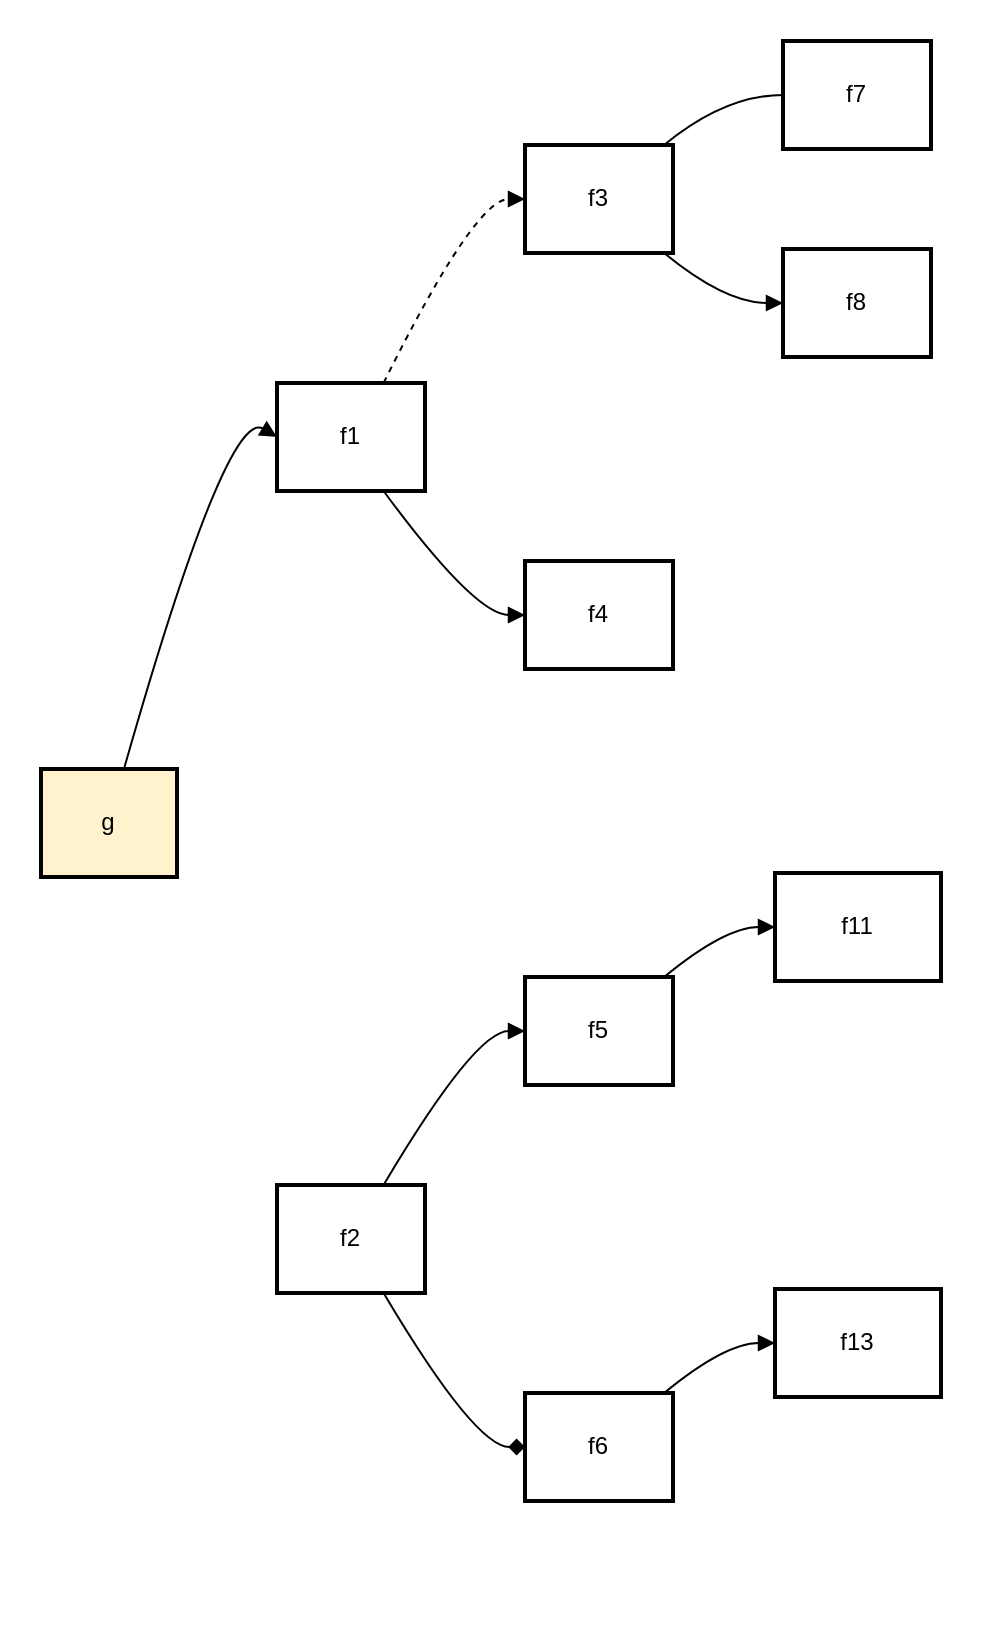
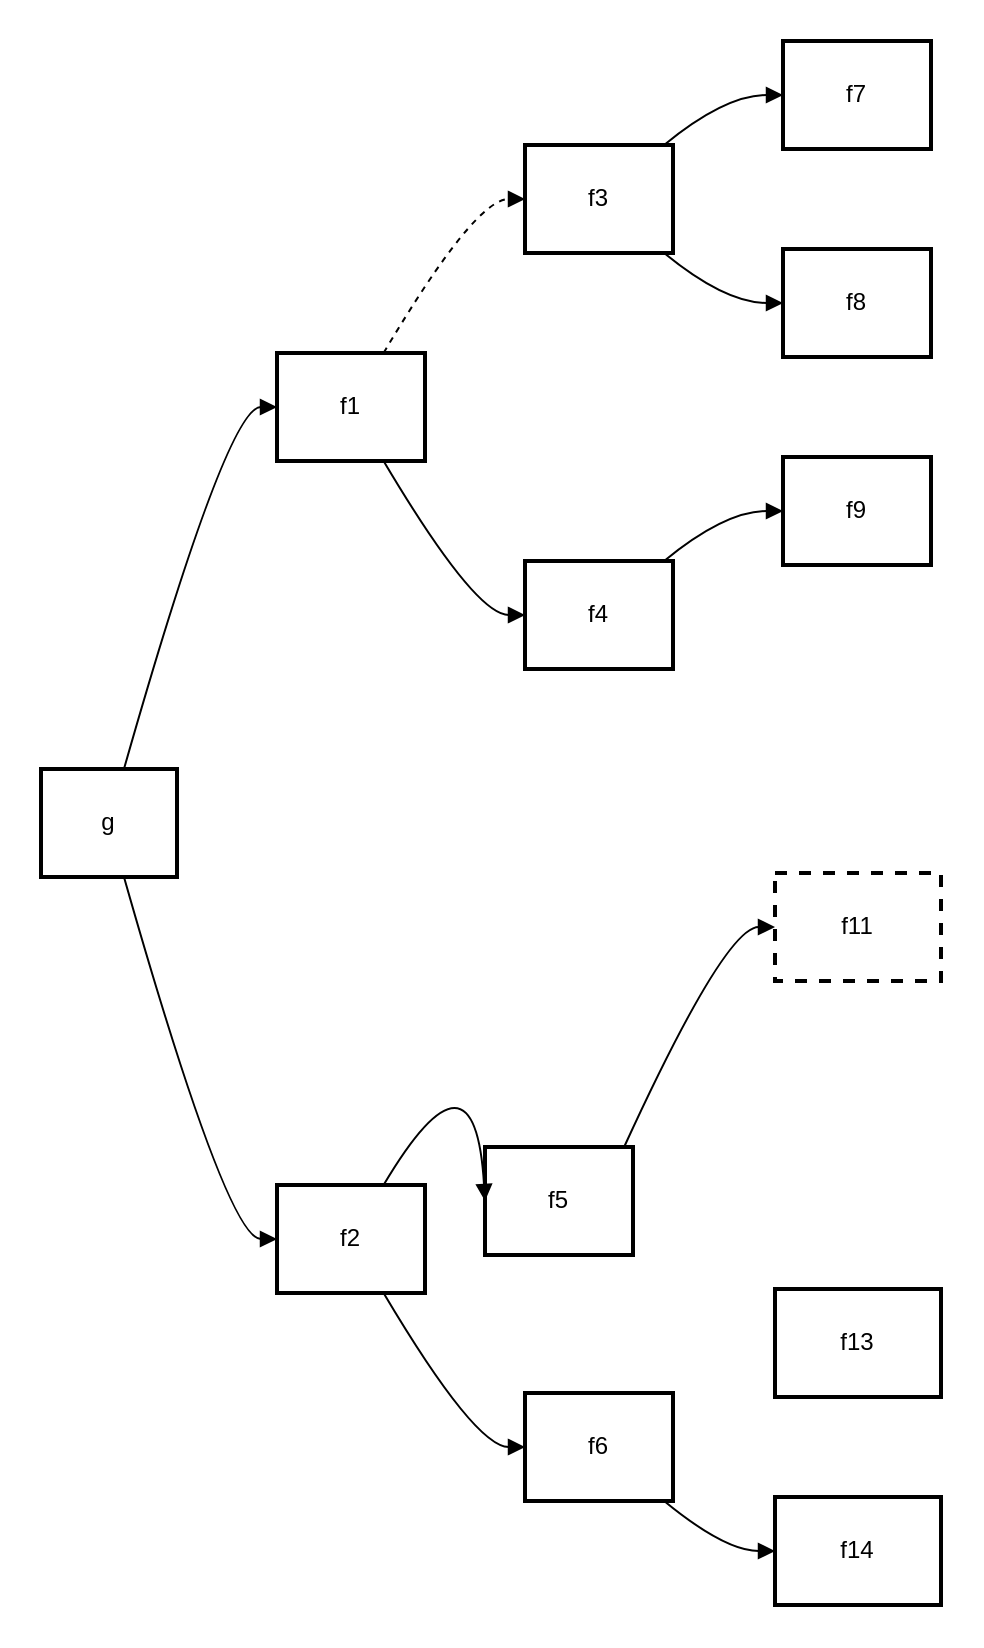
(733, 104) -> (727, 105)
(351, 437) -> (351, 407)
none -> (857, 511)
none -> (712, 528)
(109, 823) -> (109, 823)
(858, 927) -> (858, 927)
(599, 1031) -> (559, 1201)
none -> (180, 1063)
(708, 1362) -> none
(507, 1447) -> (507, 1447)
none -> (708, 1532)
none -> (858, 1551)
